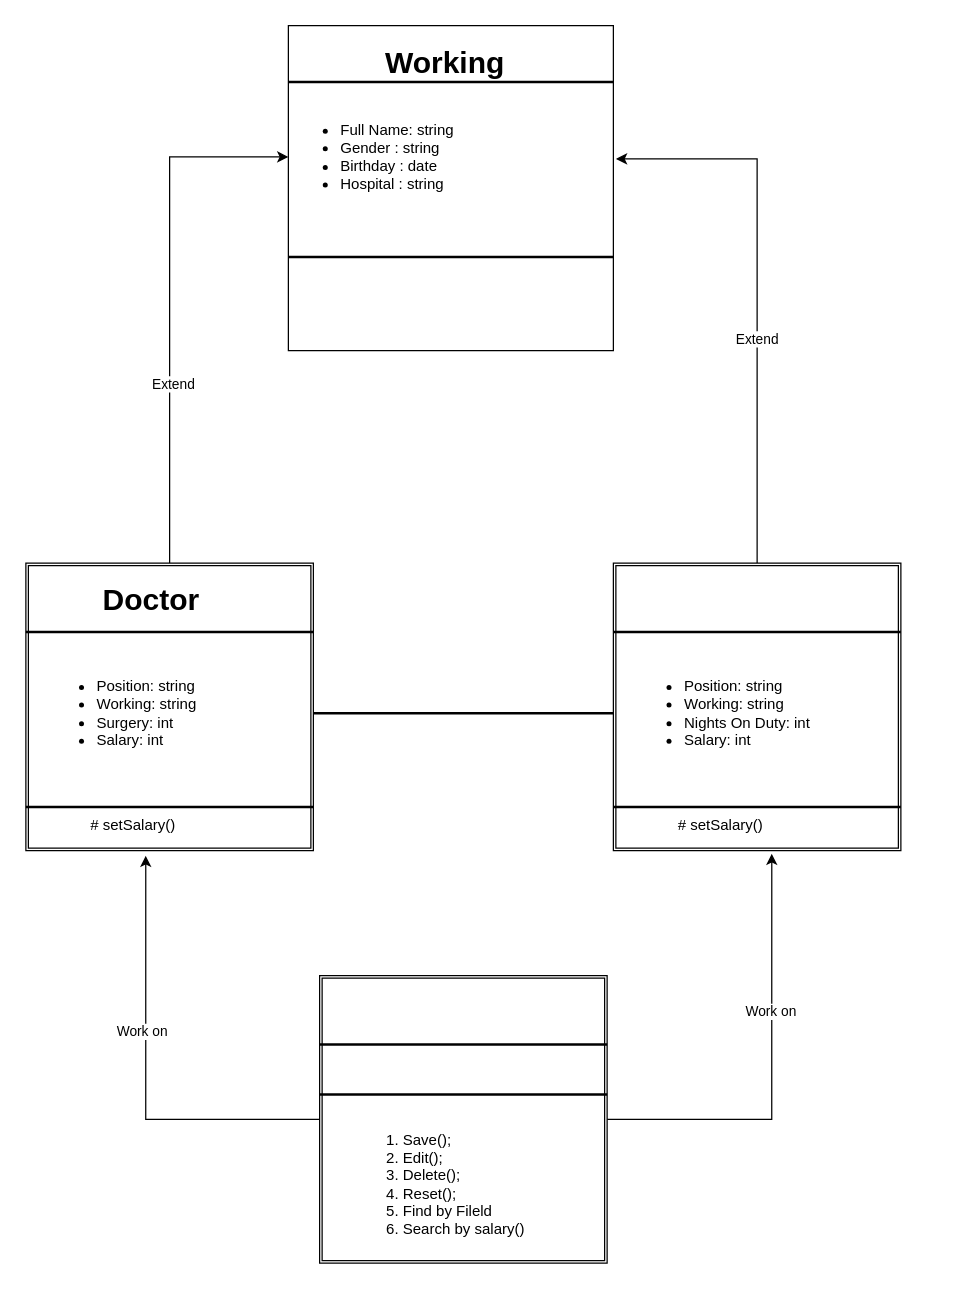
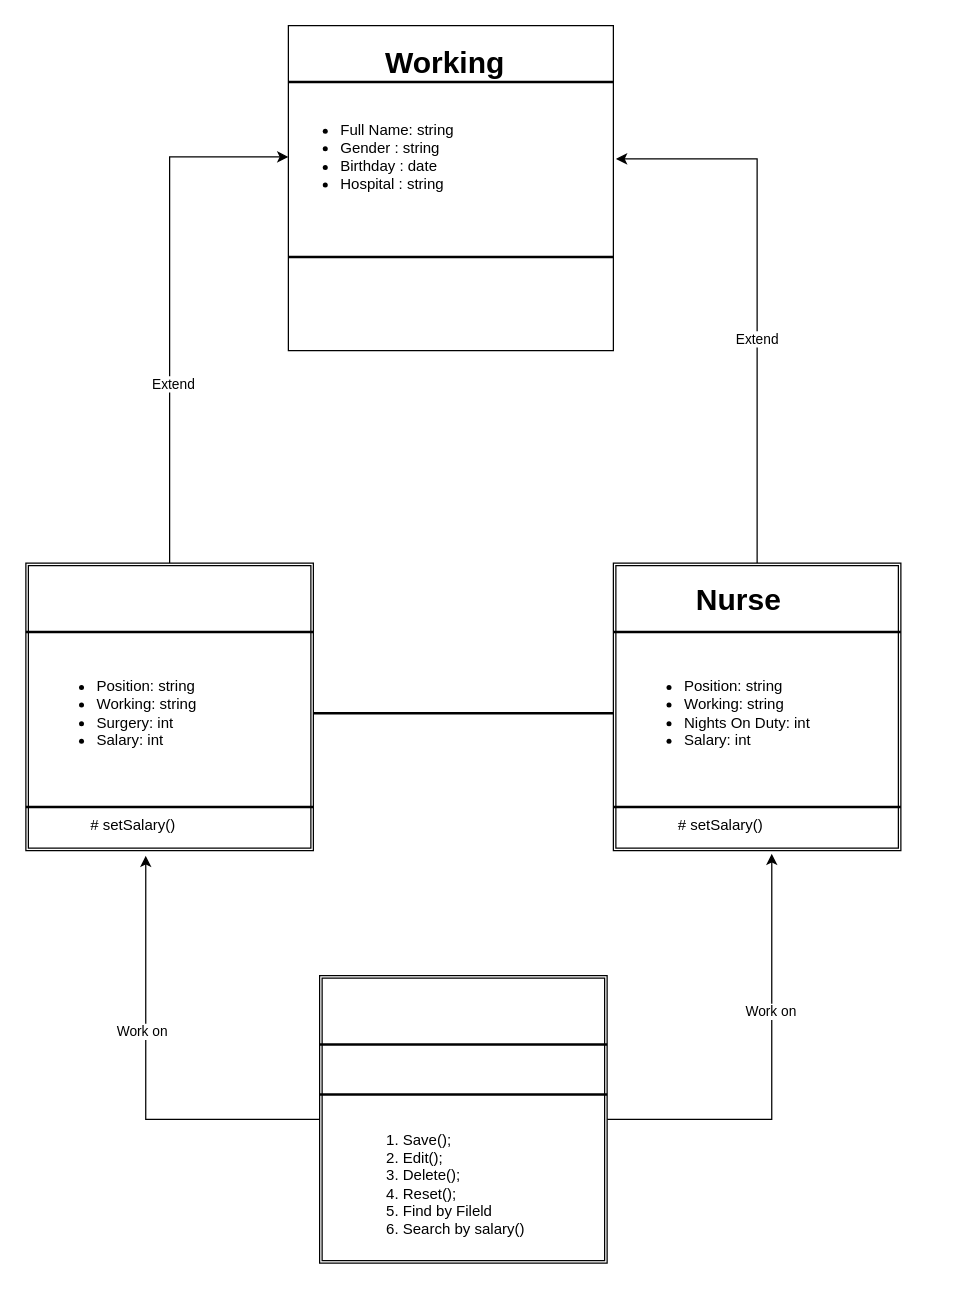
(151, 601) -> none
none -> (738, 601)
